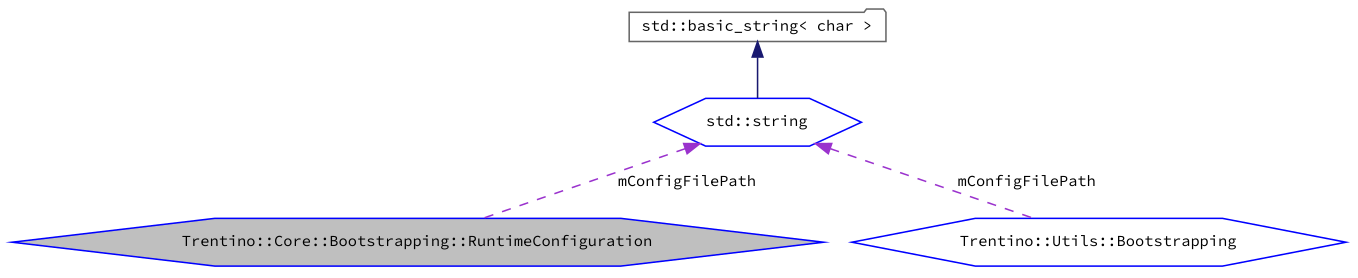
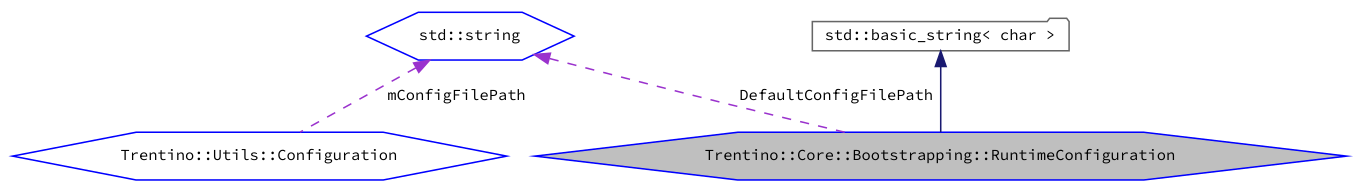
(758, 78) -> (941, 100)
(683, 182) -> (832, 96)
(1099, 242) -> (260, 156)
